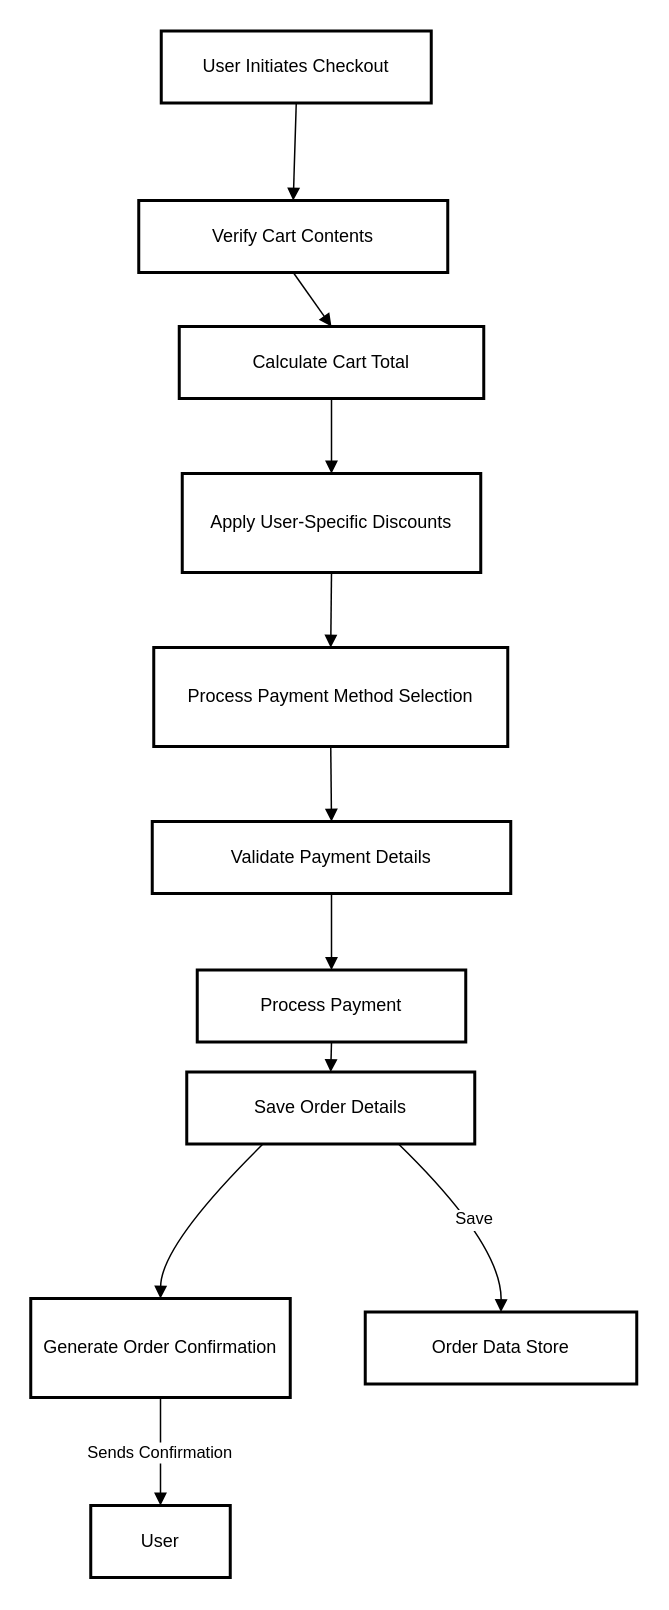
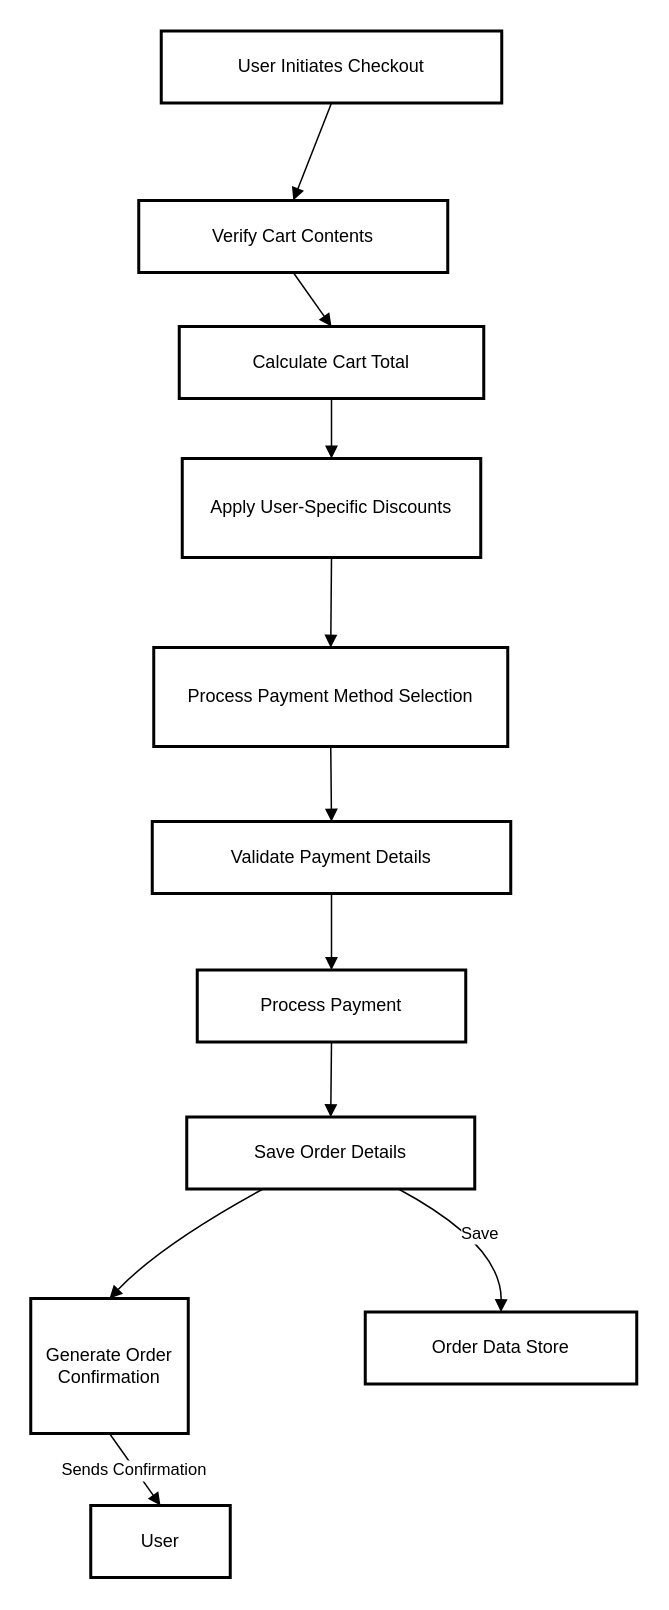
(296, 67) -> (332, 67)
(332, 523) -> (332, 508)
(331, 1108) -> (331, 1153)
(161, 1348) -> (110, 1366)
